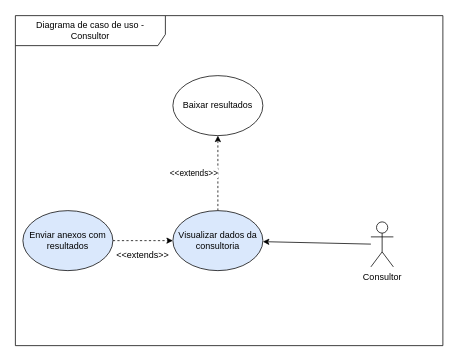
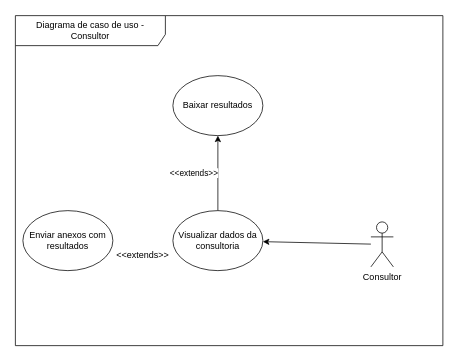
(218, 193) -> (218, 193)
(68, 240) -> (68, 240)
(140, 240) -> none
(218, 240) -> (218, 240)
